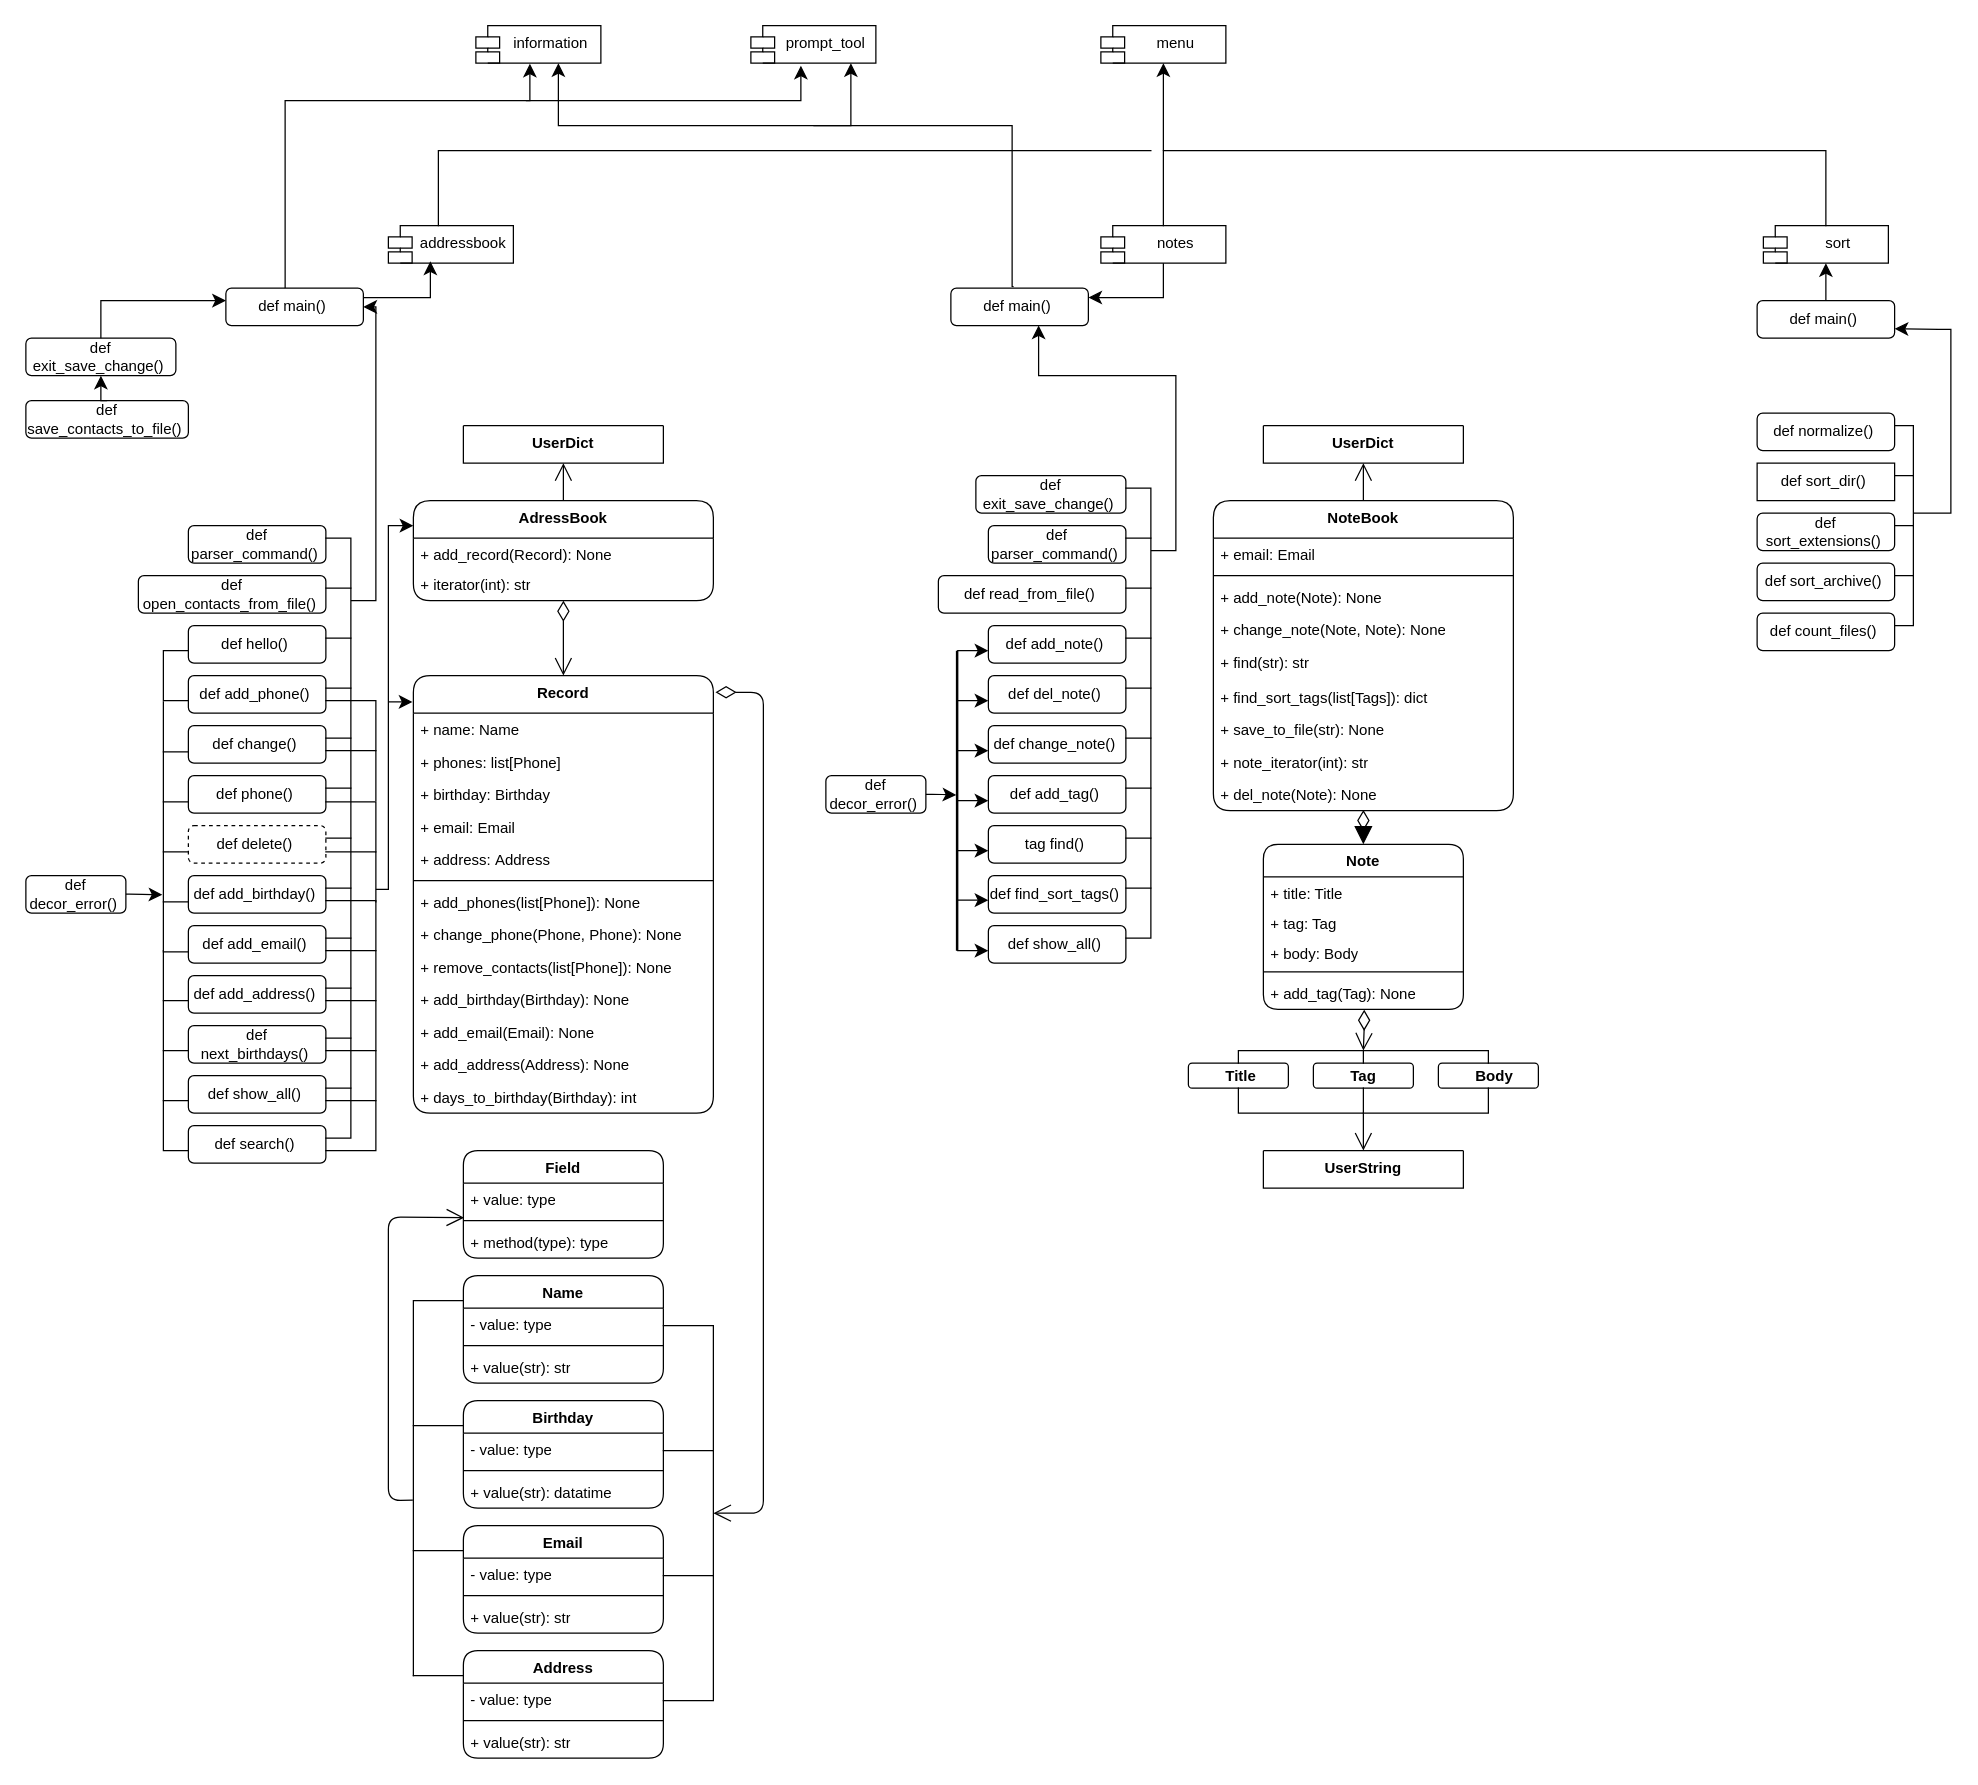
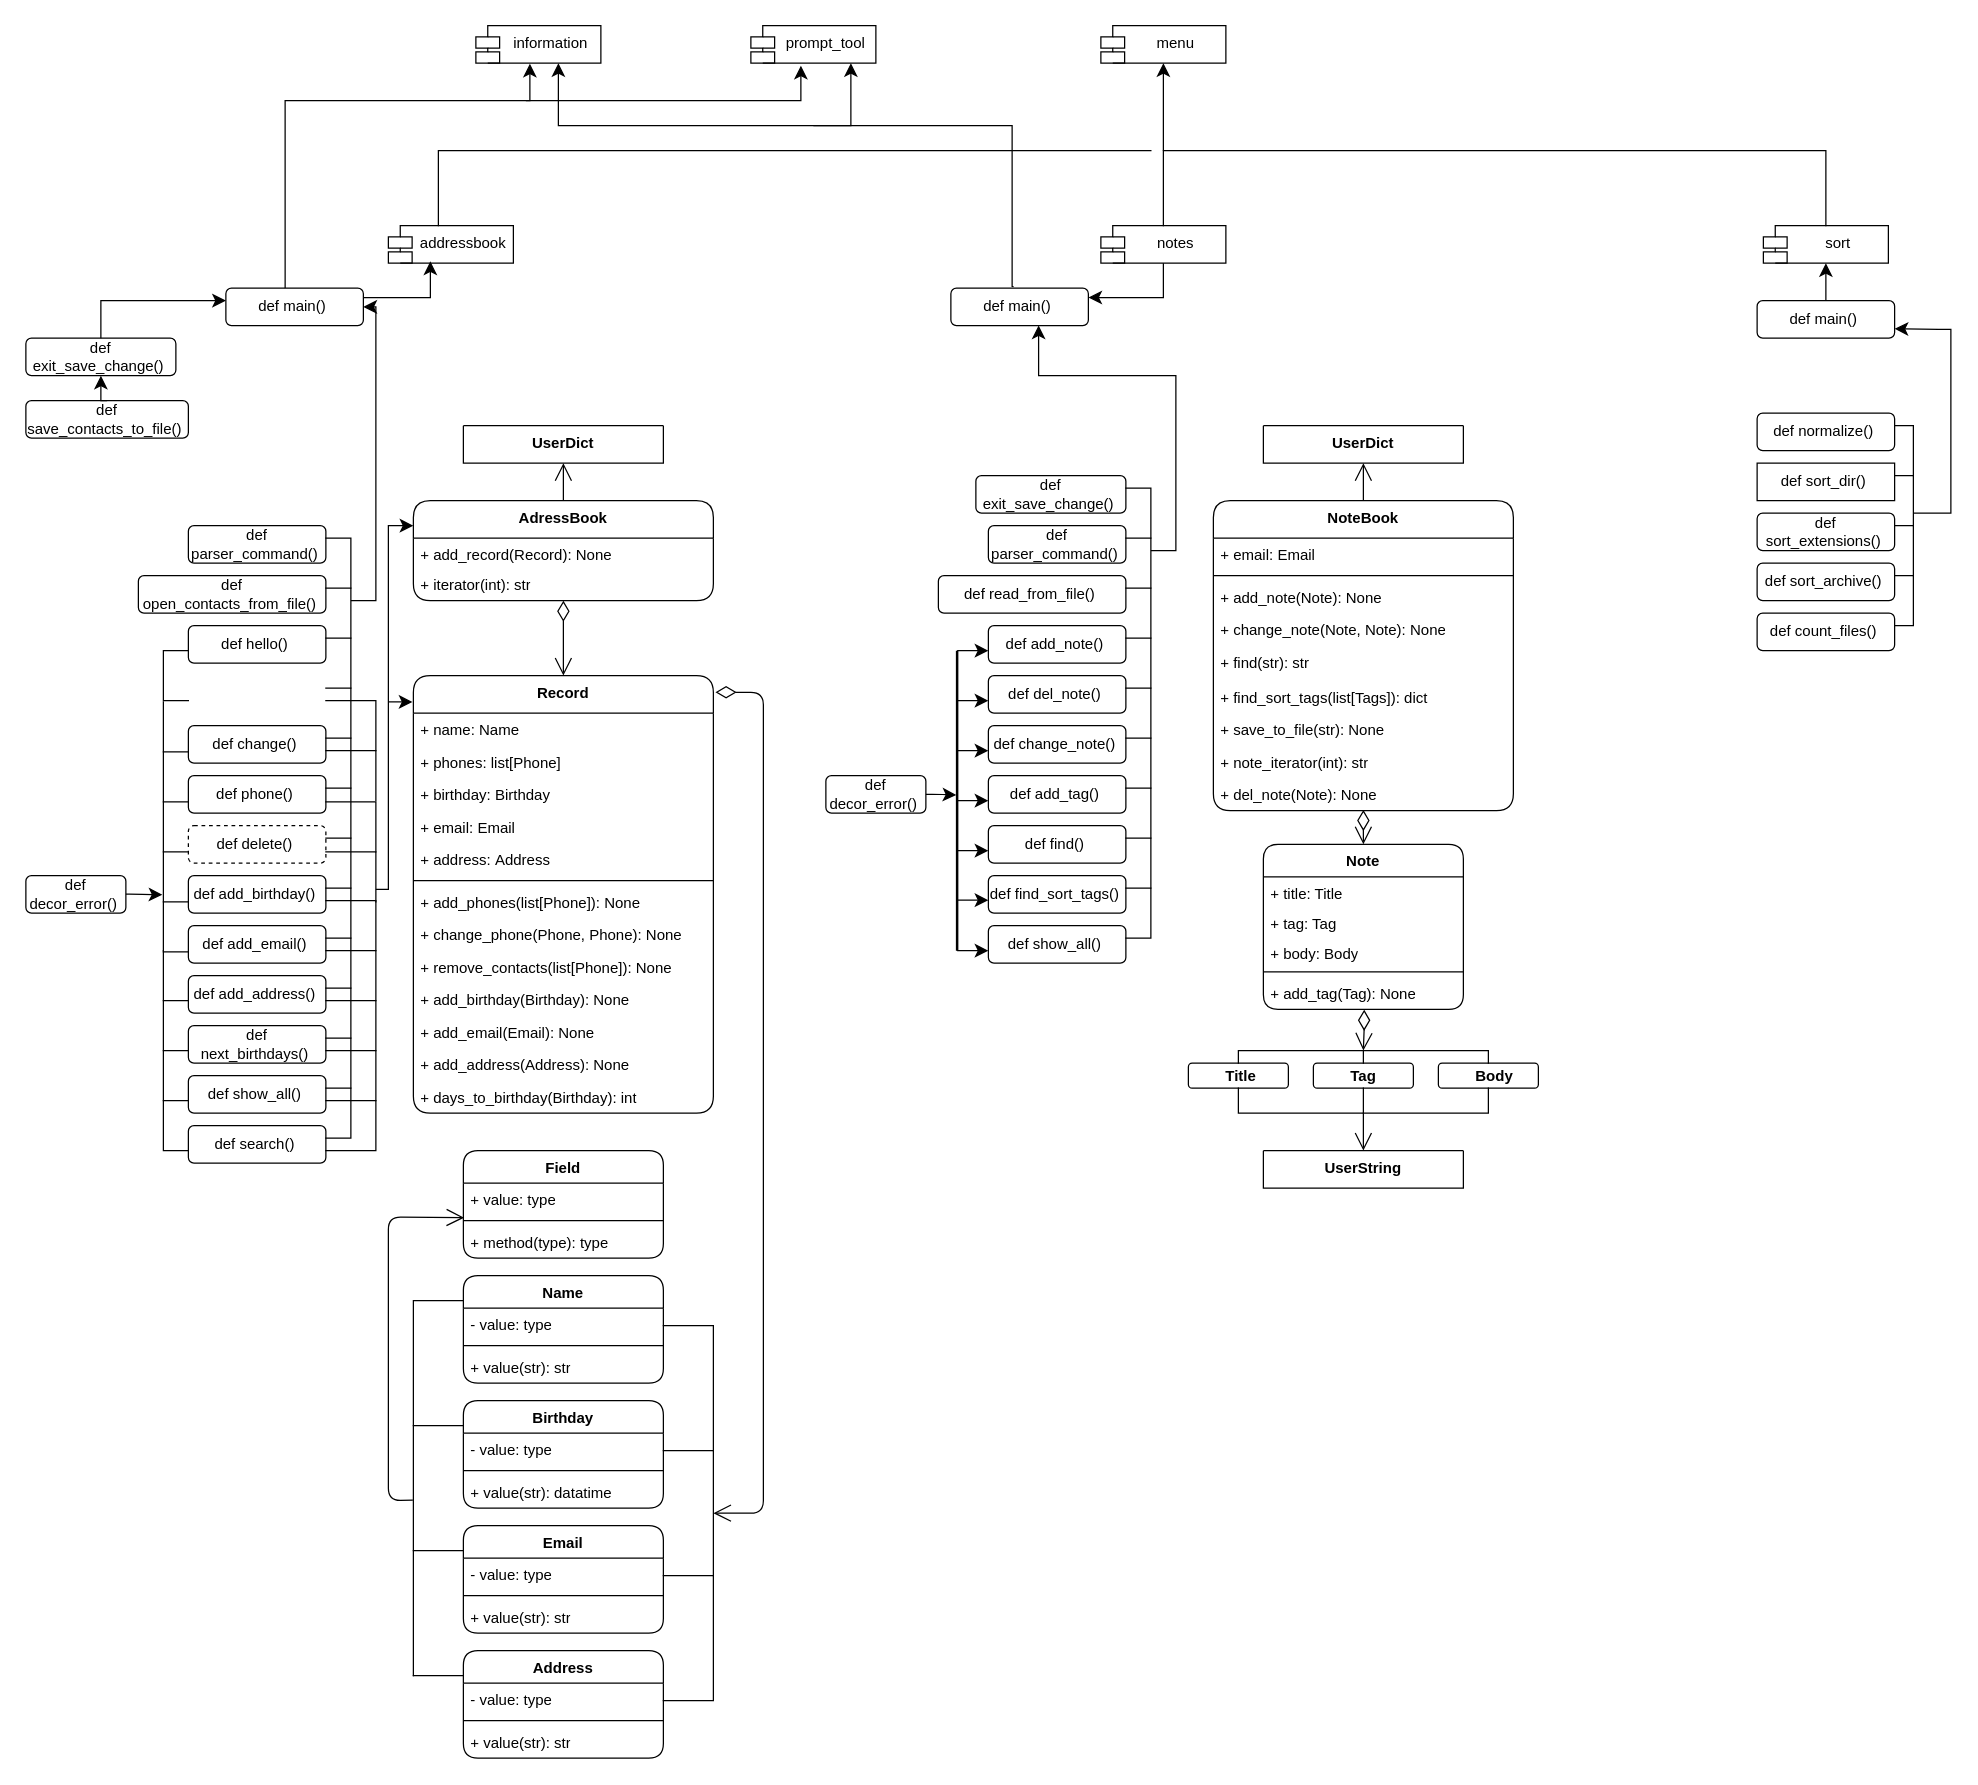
(257, 694) -> none
(1363, 829) -> (1363, 835)
(1057, 844) -> (1057, 844)
